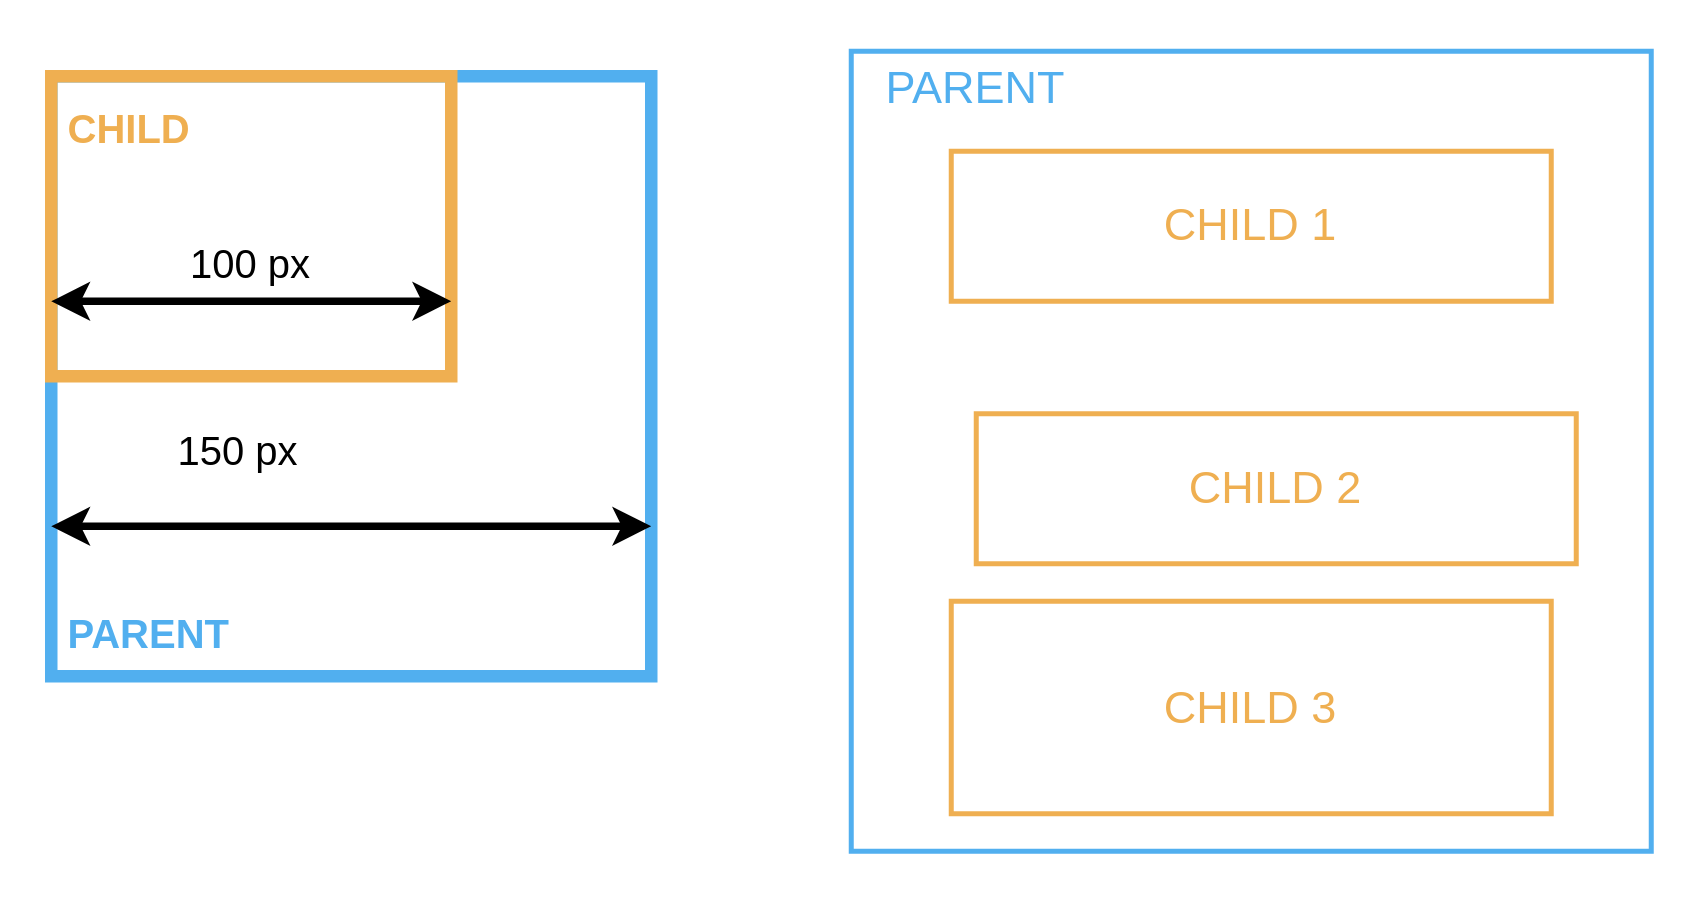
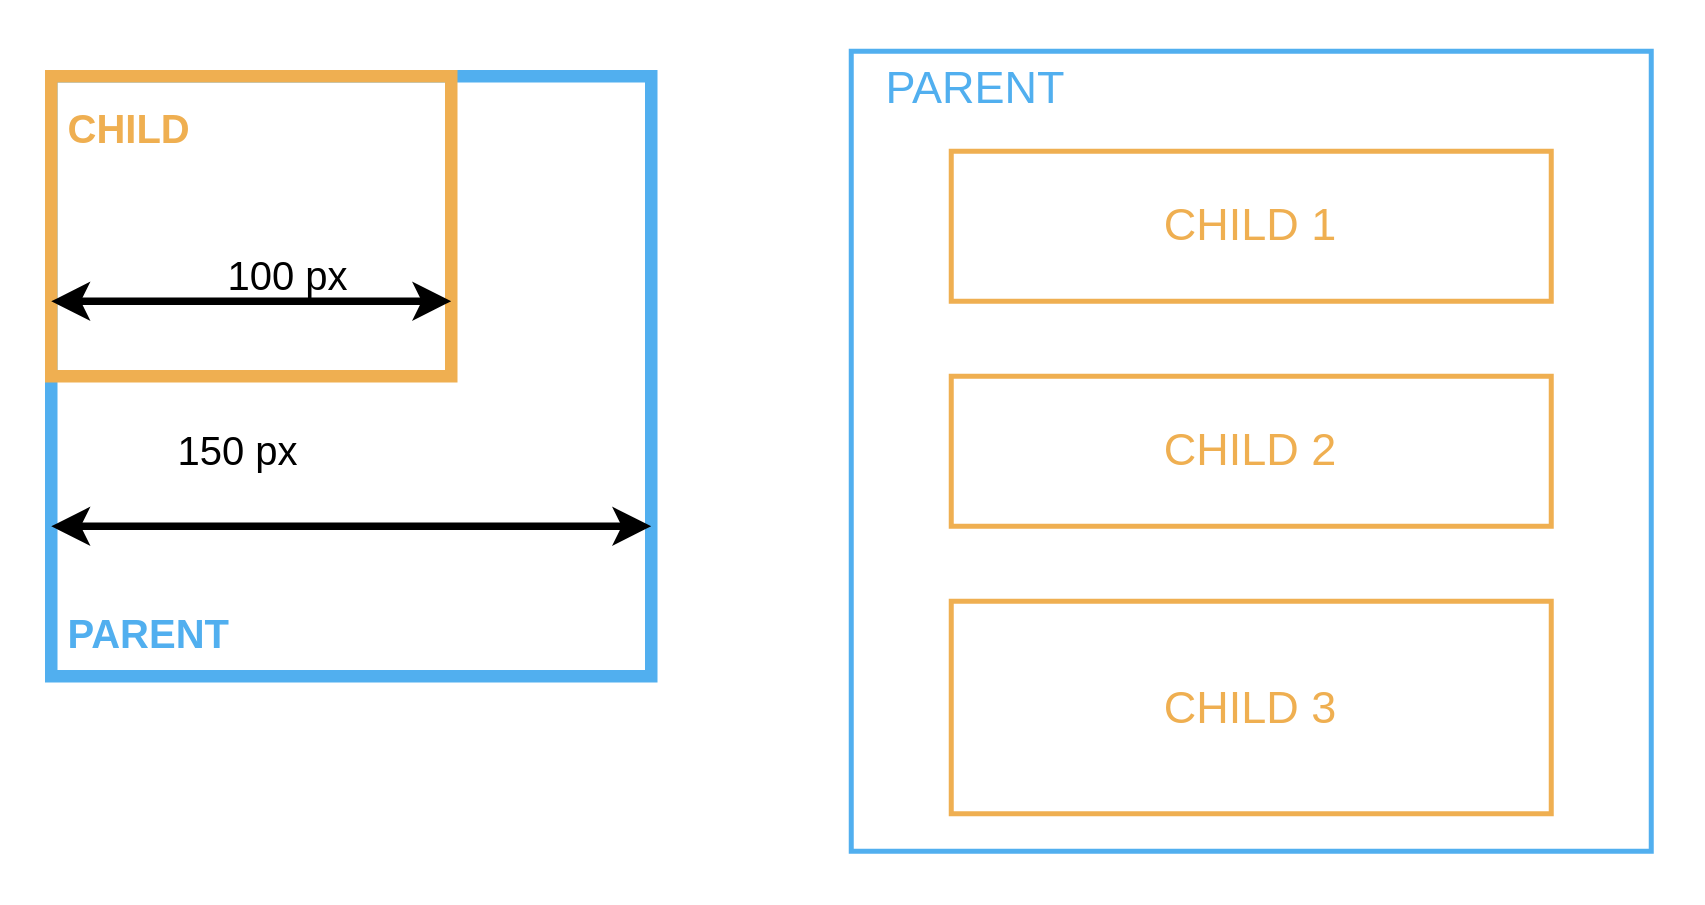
(251, 264) -> (289, 276)
(1276, 489) -> (1251, 451)
